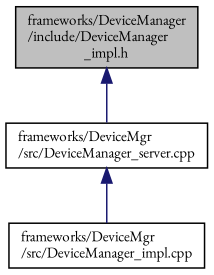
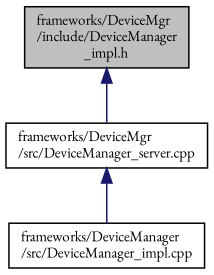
(107, 37) -> (107, 37)
(107, 246) -> (107, 246)
